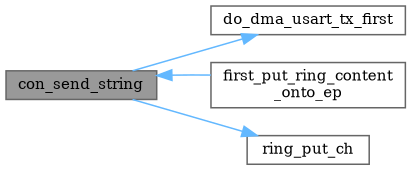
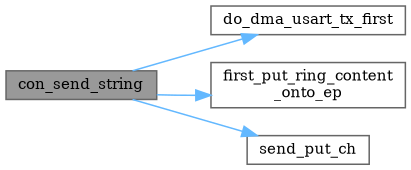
(191, 75) -> (176, 95)
(308, 150) -> (308, 150)
